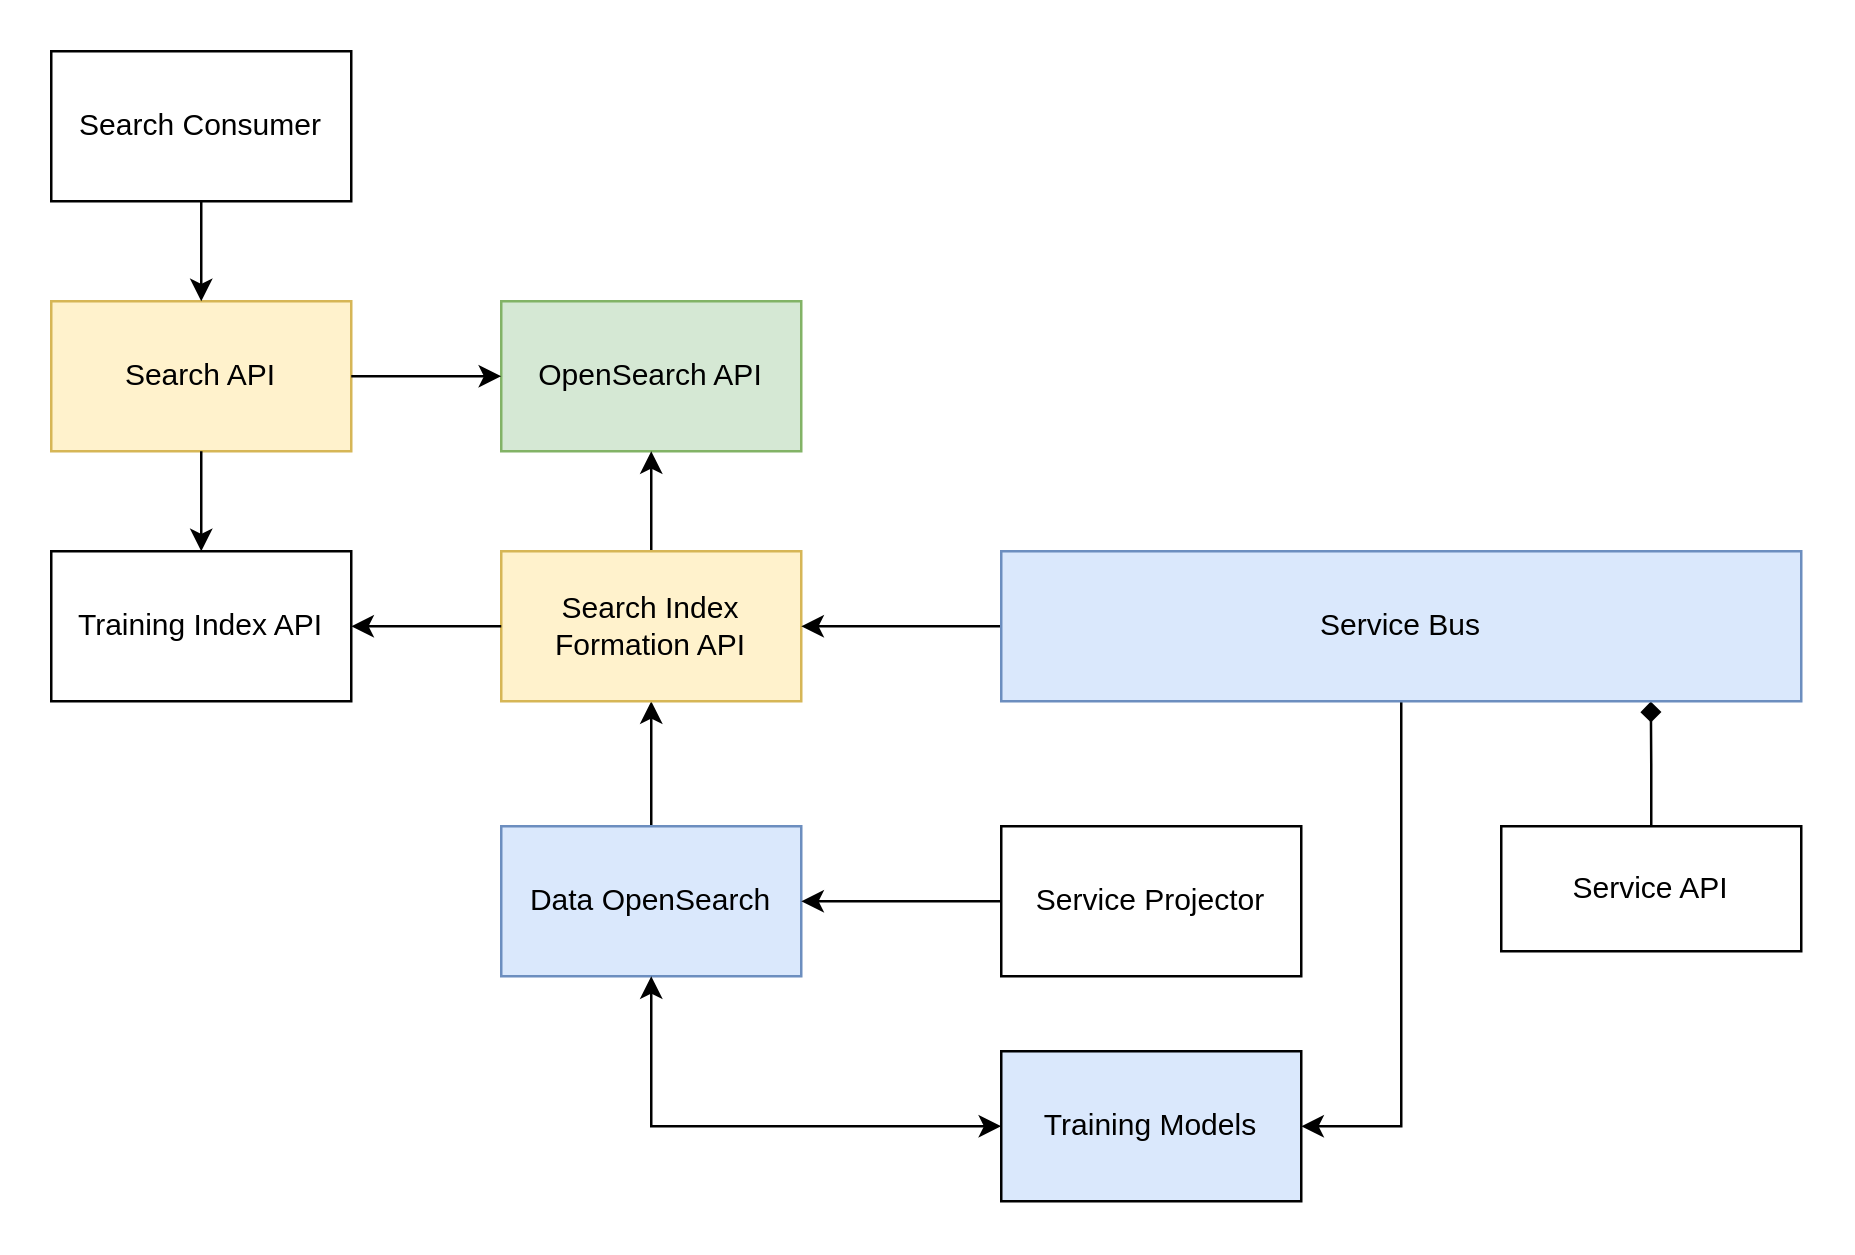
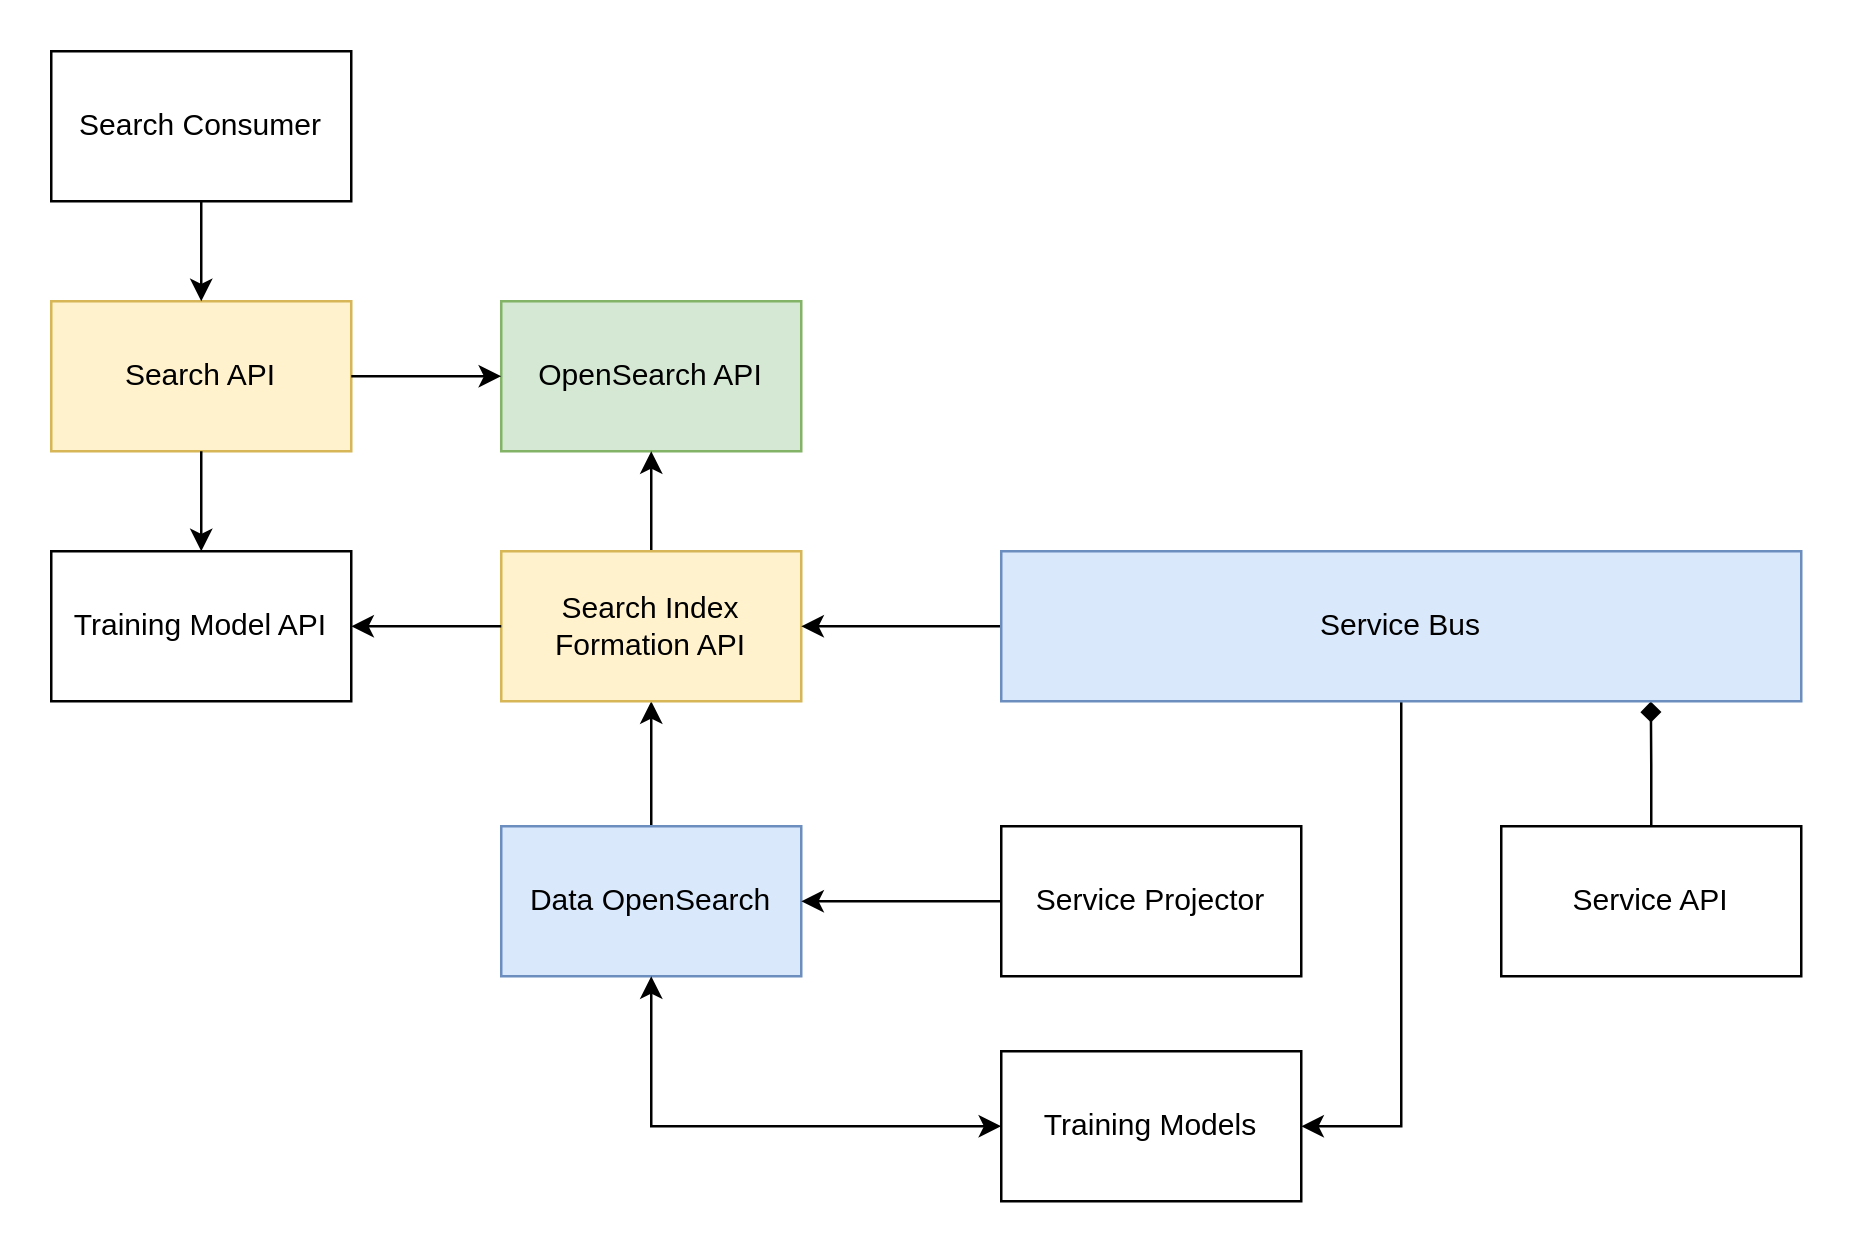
(201, 626) -> (201, 626)
(1651, 889) -> (1651, 901)
(1151, 1126) -> (1151, 1126)
